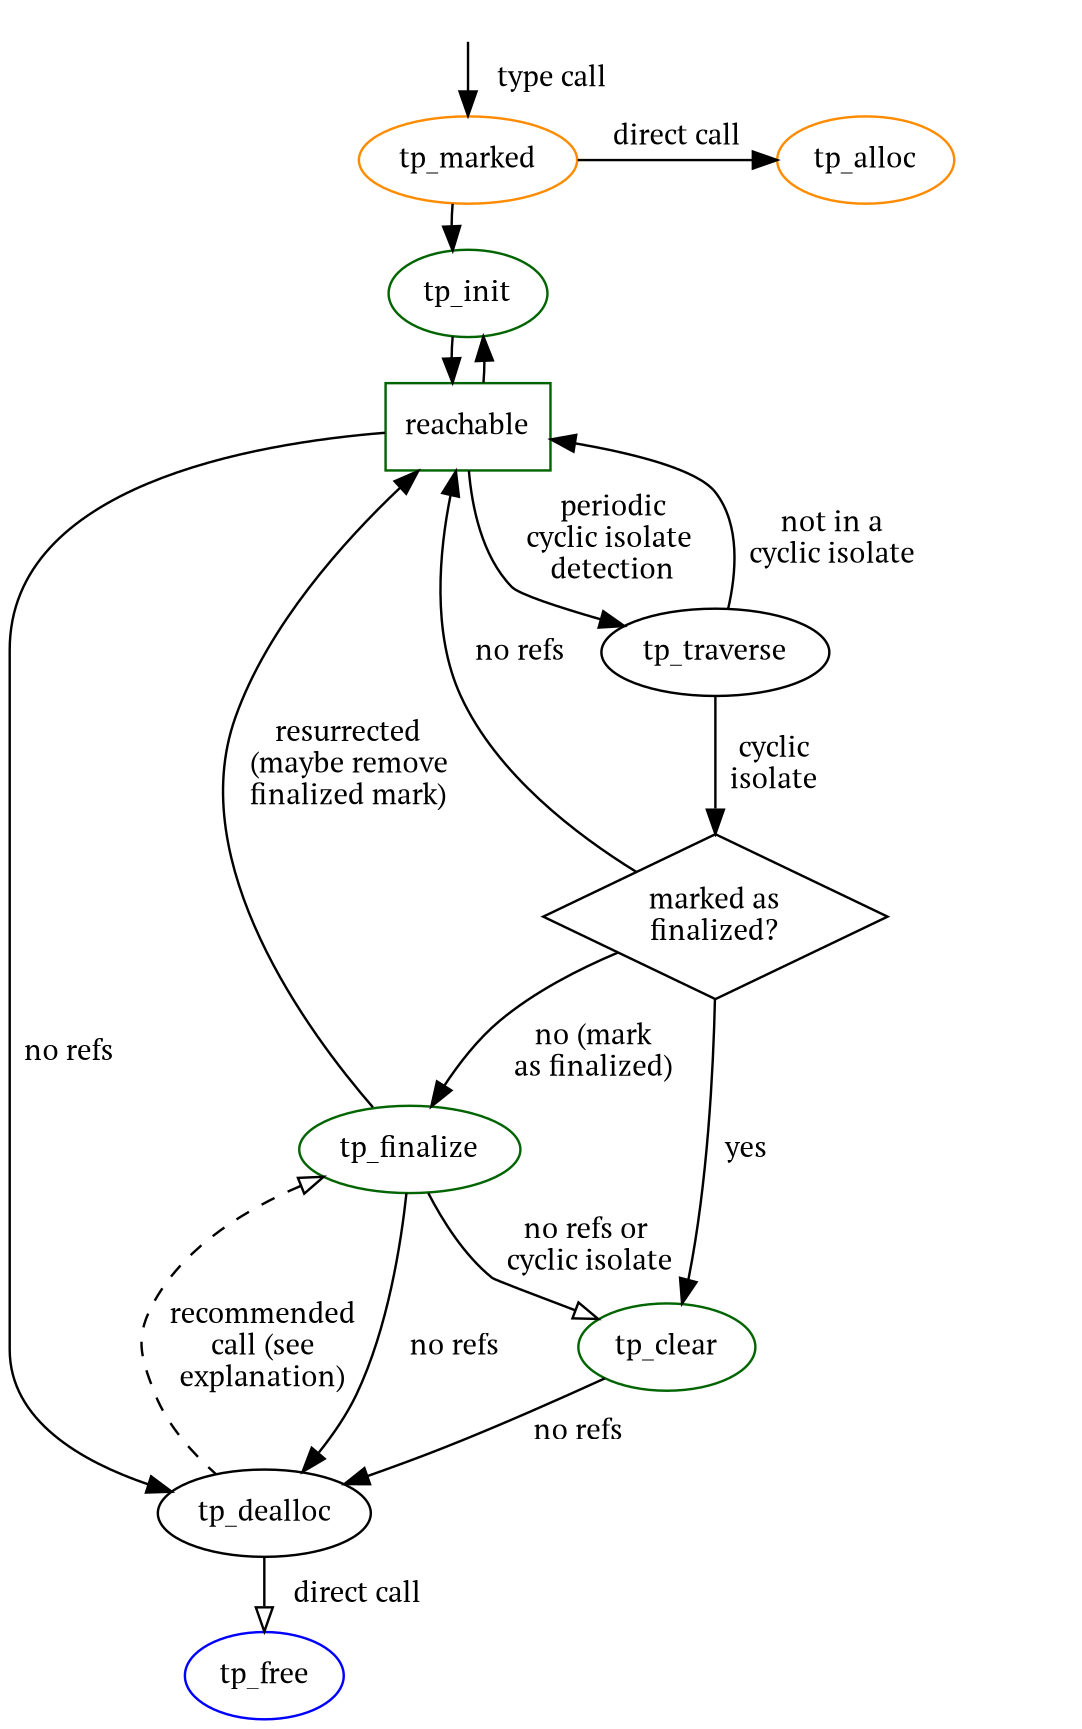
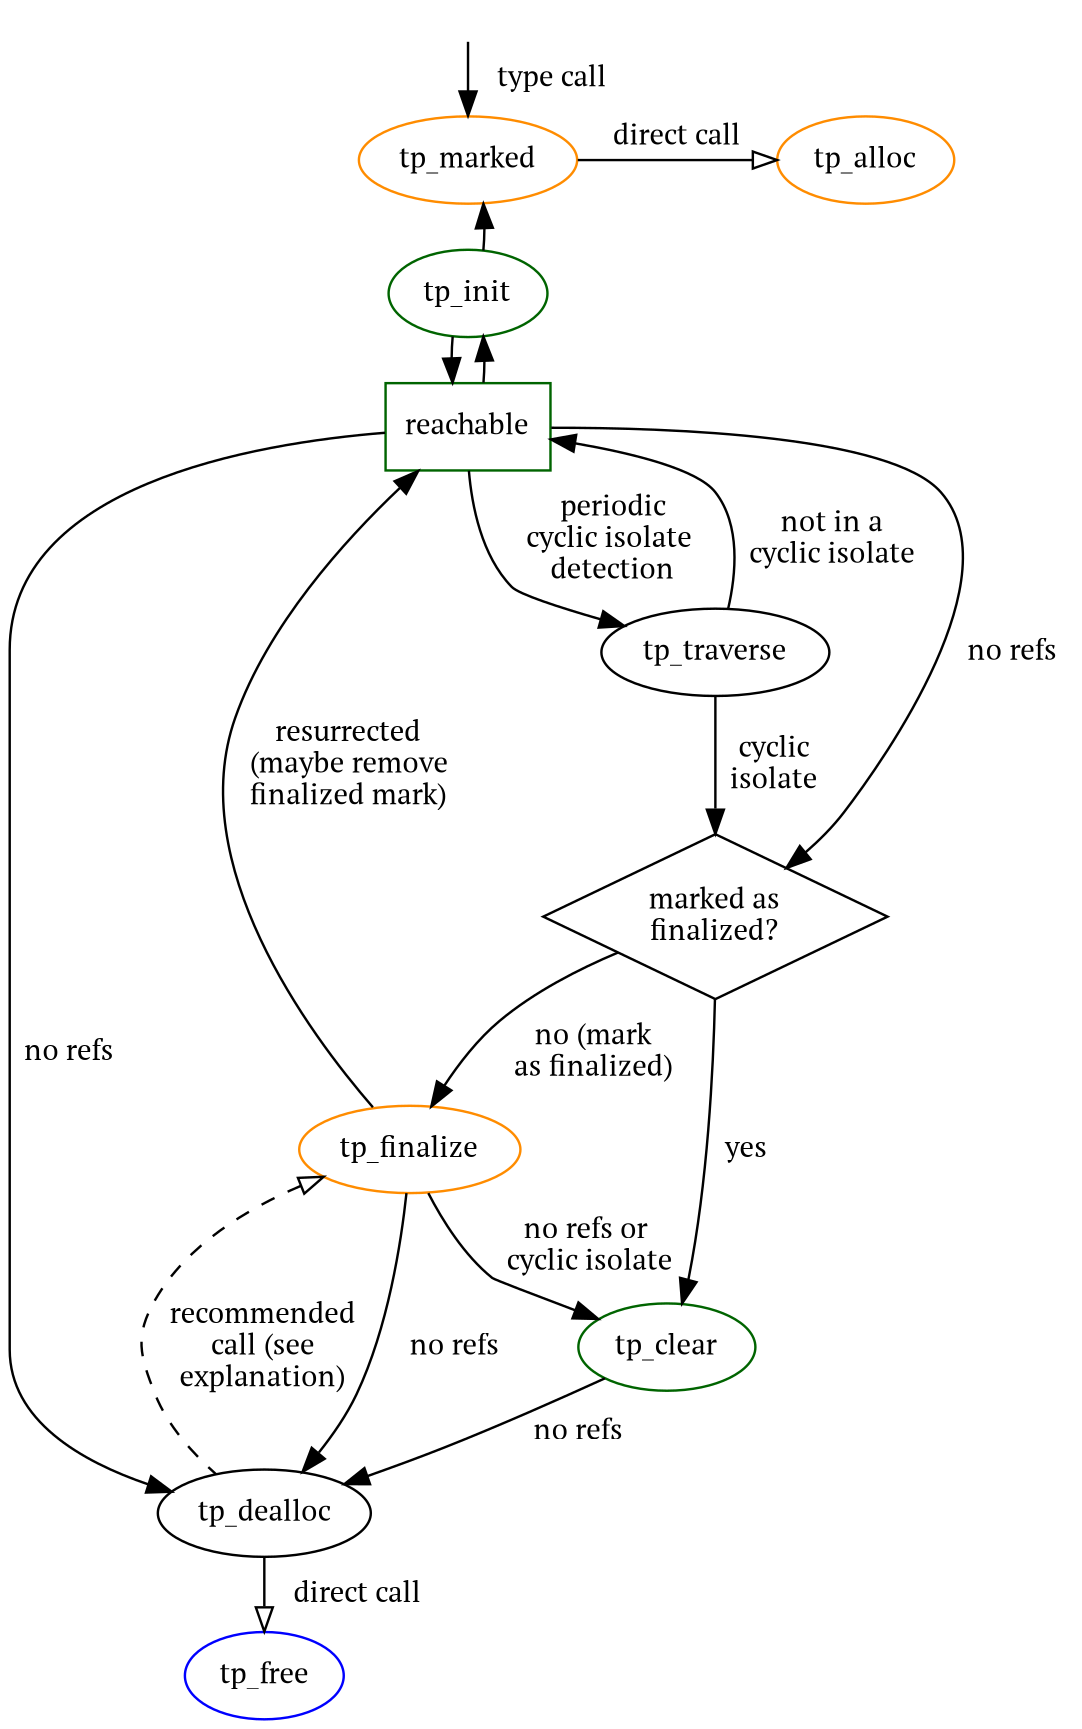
(665, 160) -> (665, 160)
(452, 215) -> (484, 240)
(472, 717) -> (943, 496)
(410, 1149) -> (410, 1149)
(486, 1272) -> (486, 1272)
